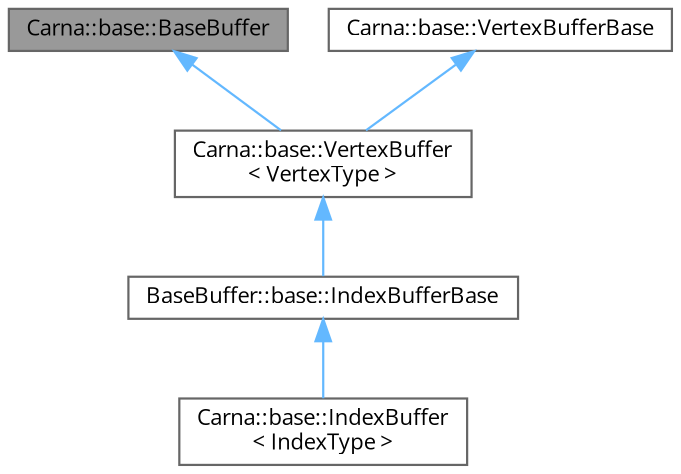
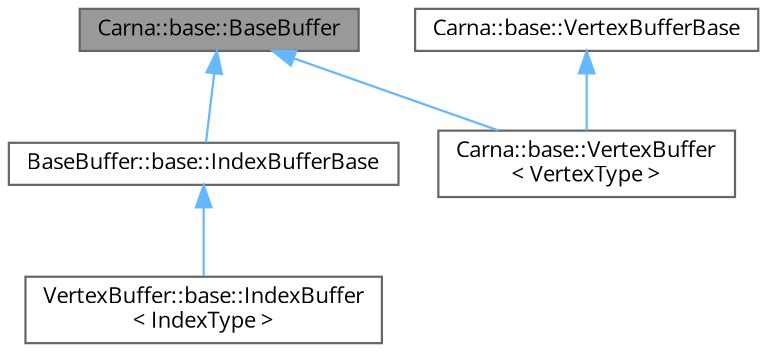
(323, 248) -> (210, 108)
(323, 432) -> (204, 310)
